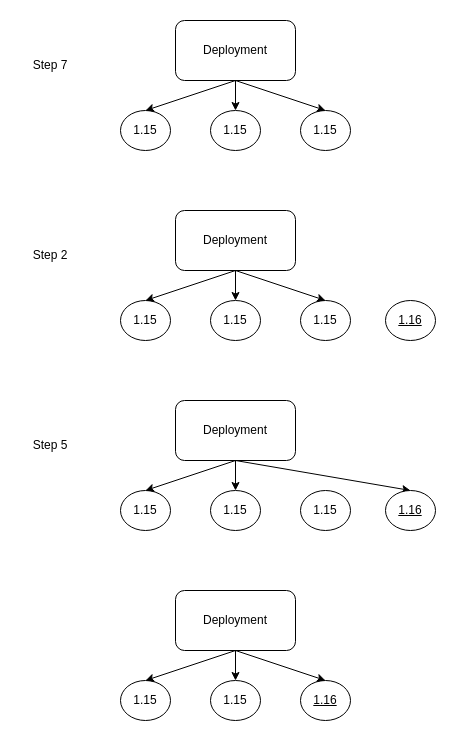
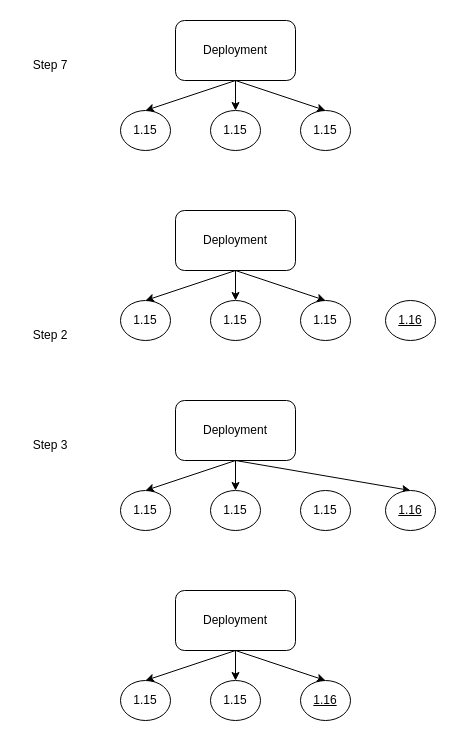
(51, 256) -> (51, 336)
(51, 446) -> (51, 446)
